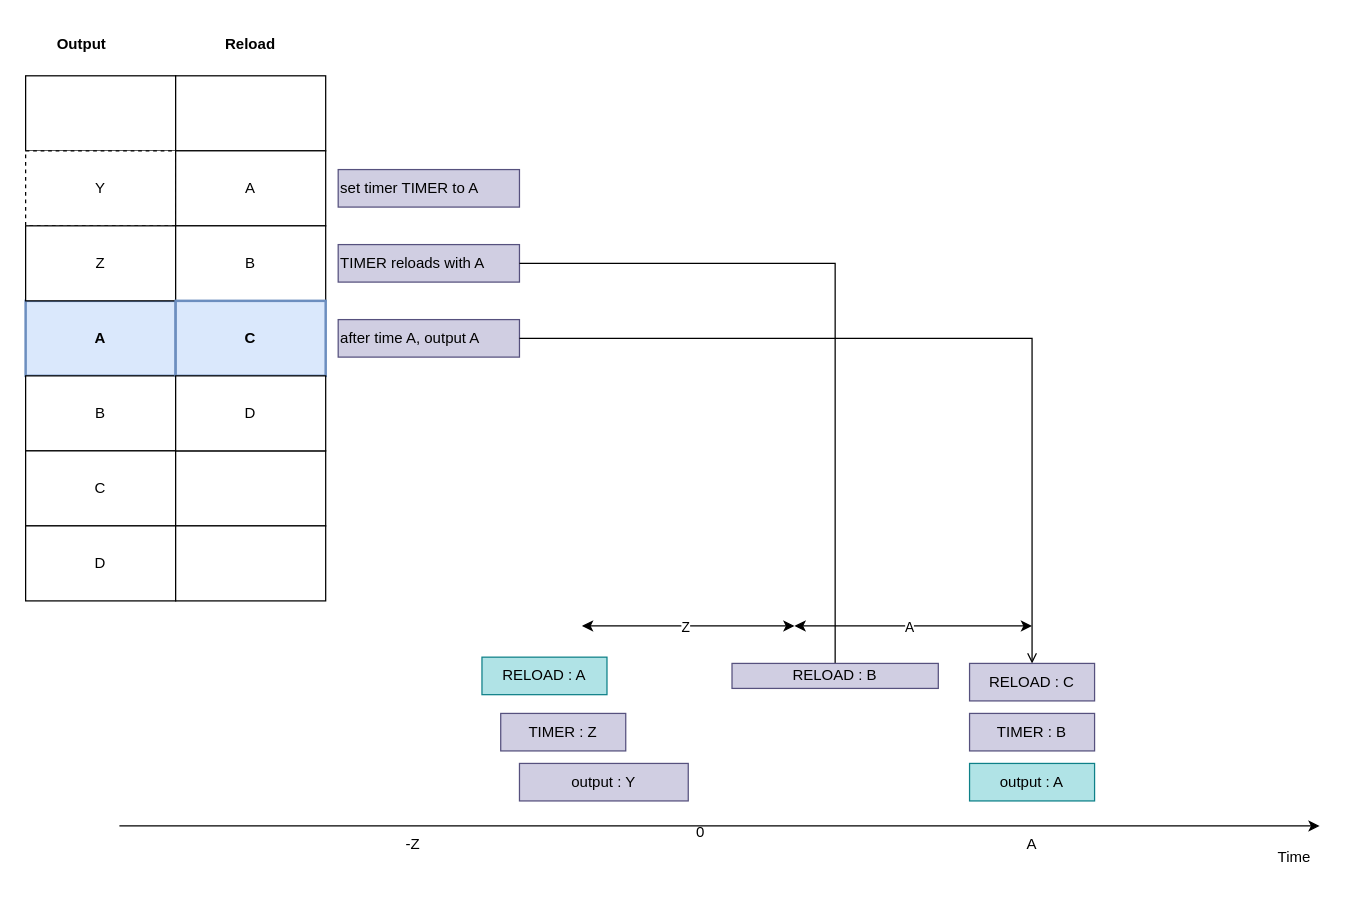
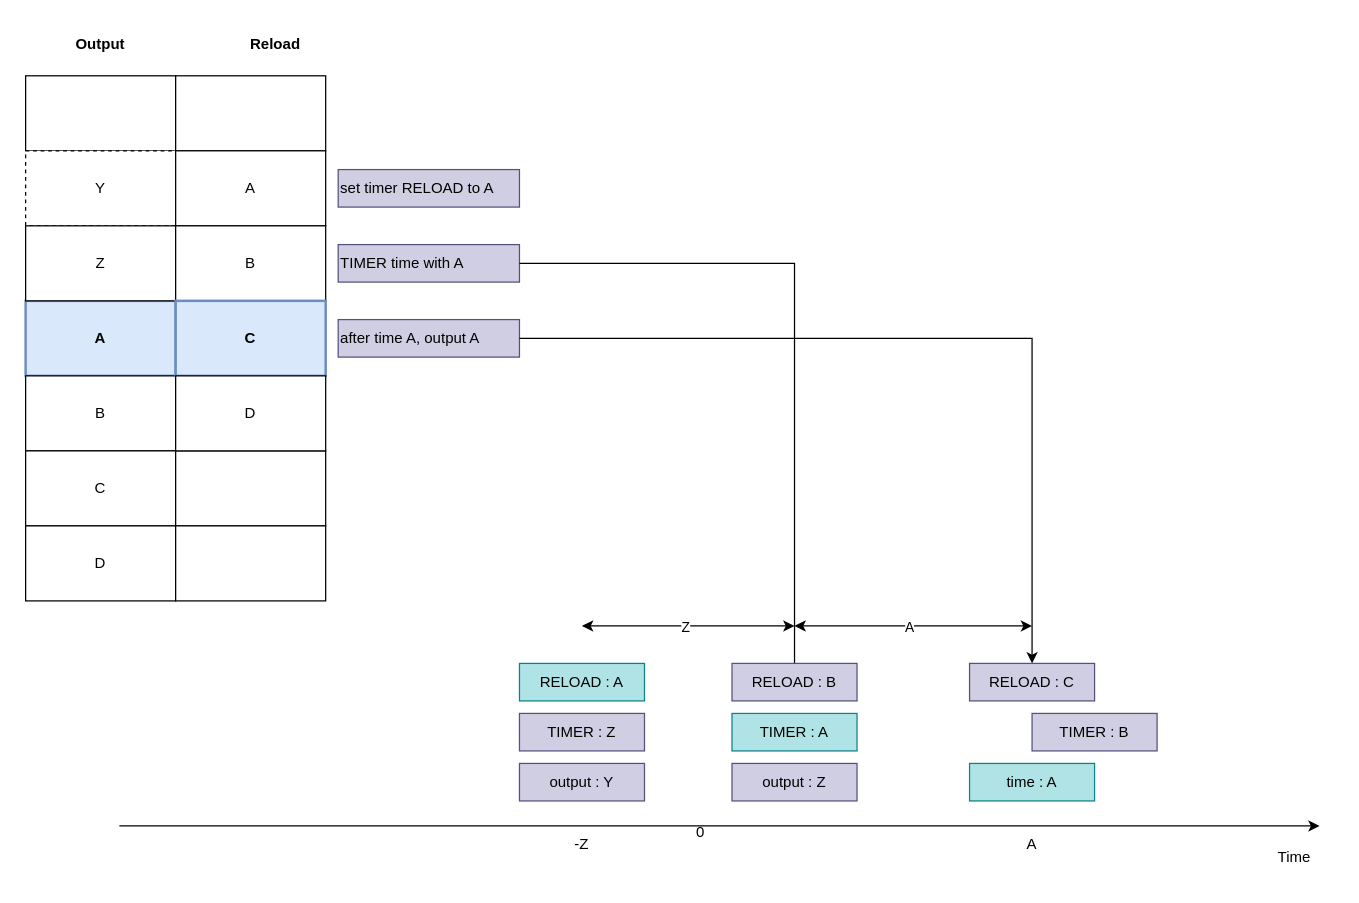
(82, 44) -> (101, 44)
(251, 44) -> (276, 44)
(415, 188) -> (419, 188)
(415, 263) -> (402, 263)
(1032, 655) -> (1032, 653)
(544, 676) -> (582, 682)
(835, 676) -> (794, 682)
(563, 732) -> (582, 732)
none -> (794, 732)
(1032, 732) -> (1094, 732)
(604, 782) -> (582, 782)
none -> (794, 782)
(1032, 782) -> (1032, 782)
(413, 844) -> (582, 844)
